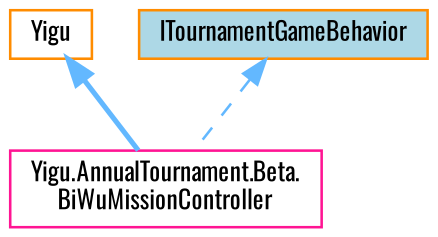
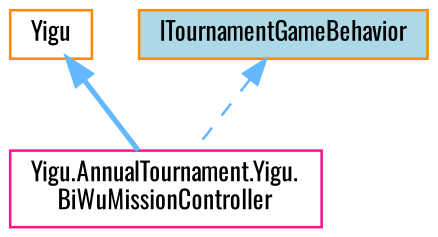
(166, 189) -> (166, 189)
